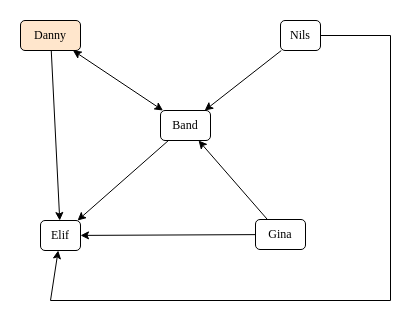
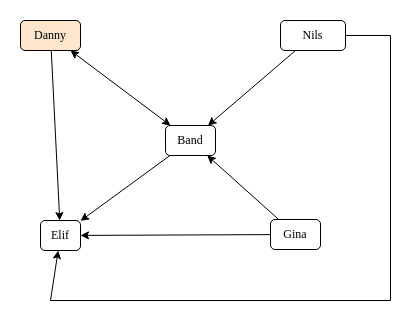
(301, 36) -> (313, 36)
(186, 126) -> (191, 141)
(281, 235) -> (296, 235)
